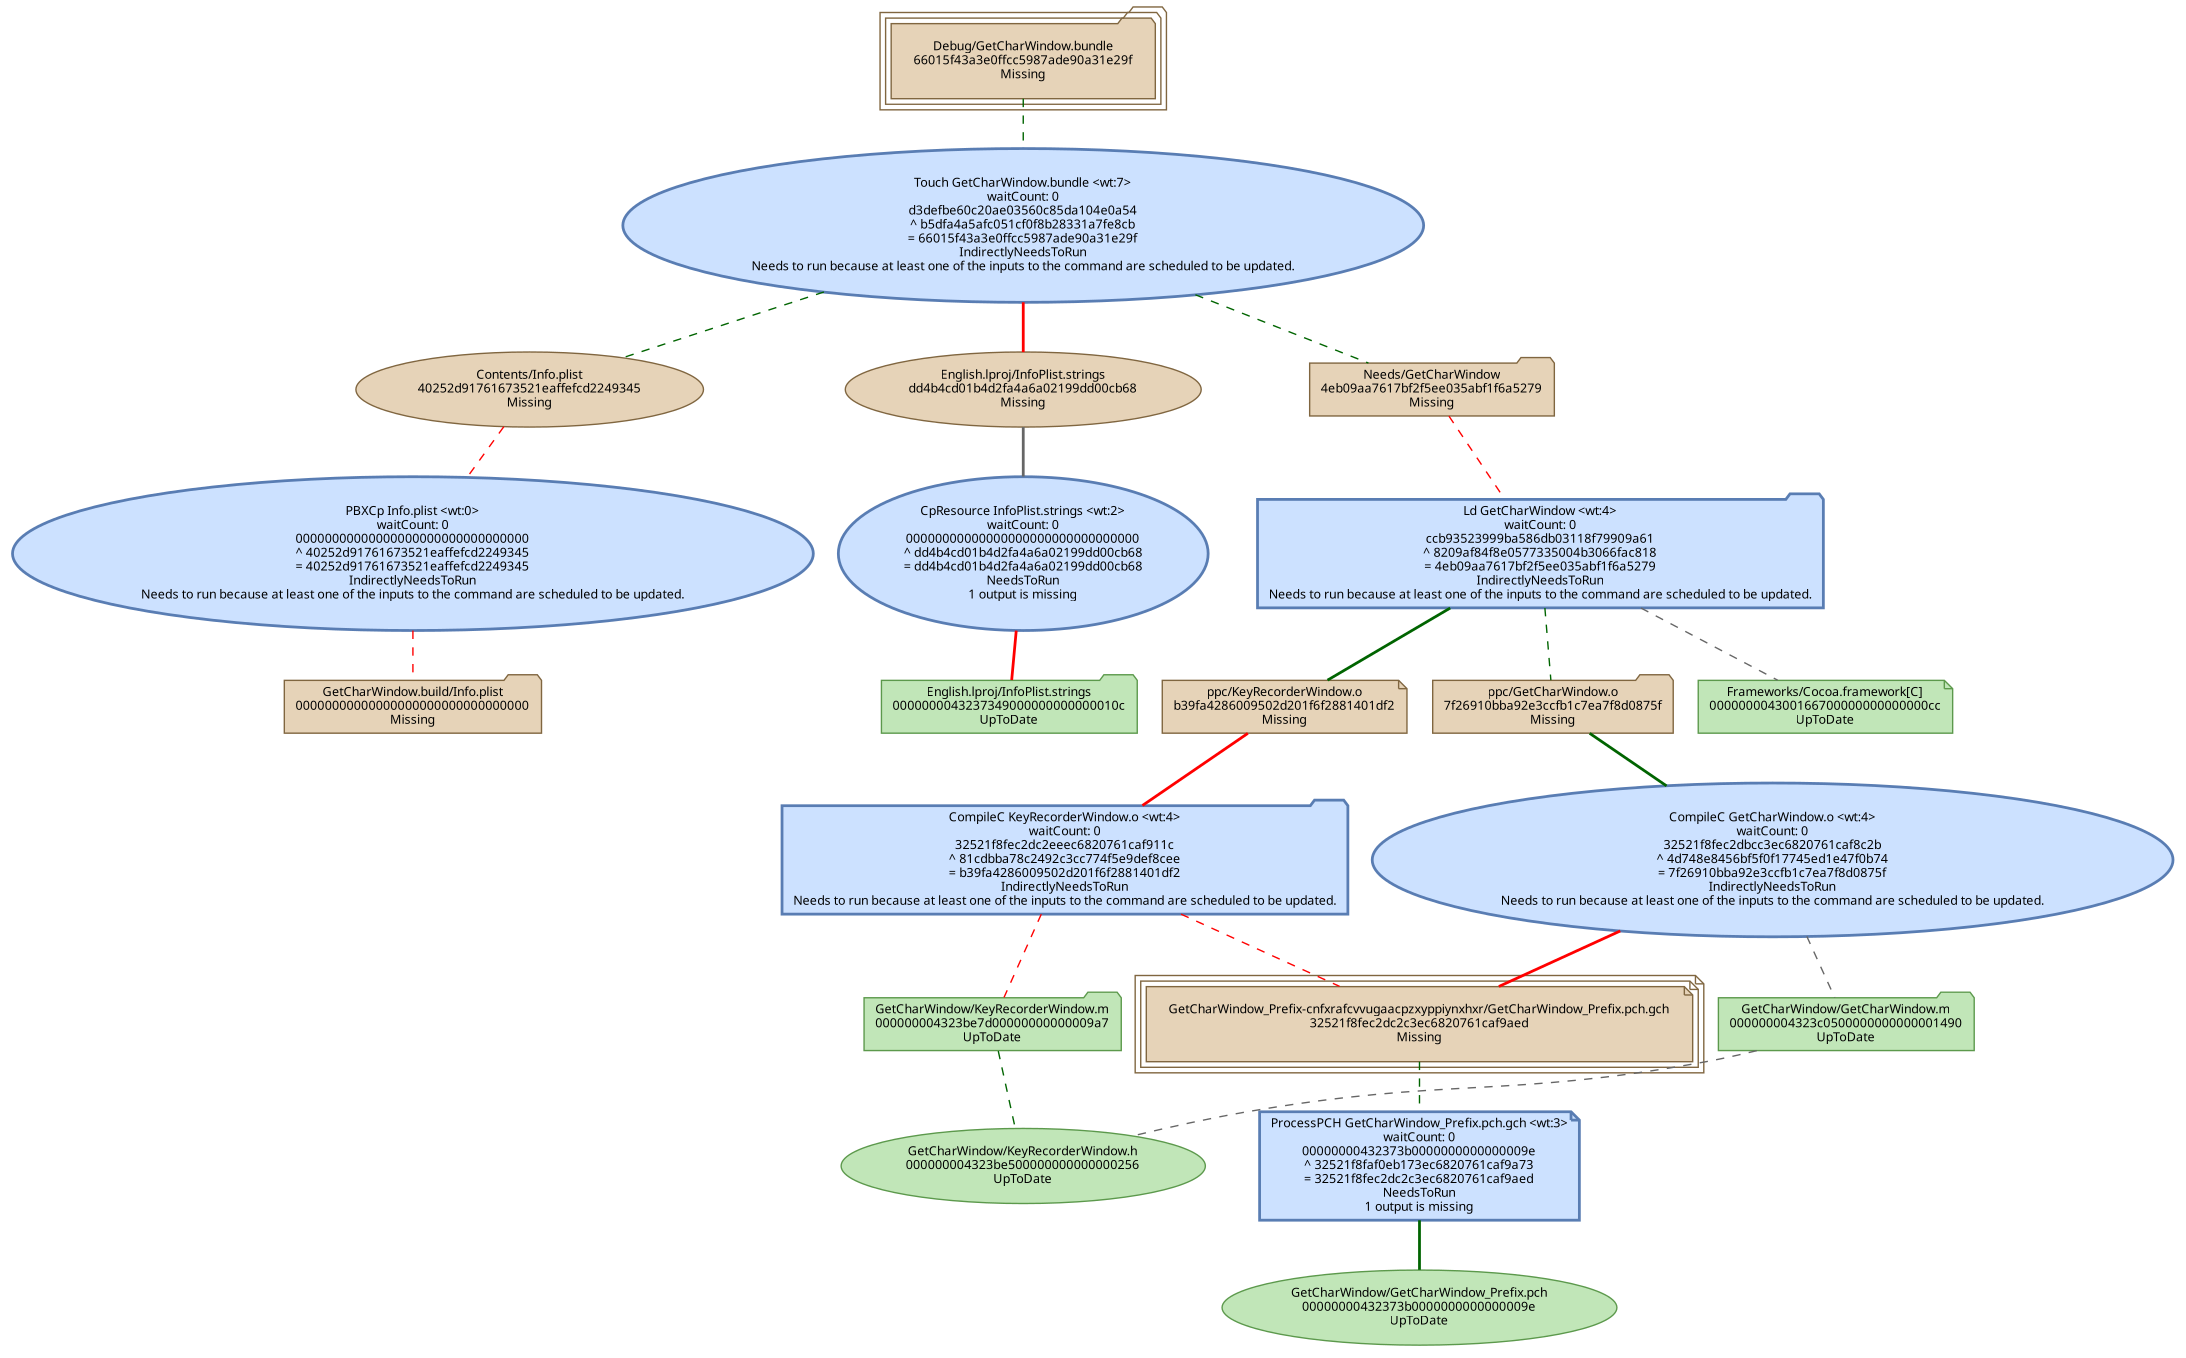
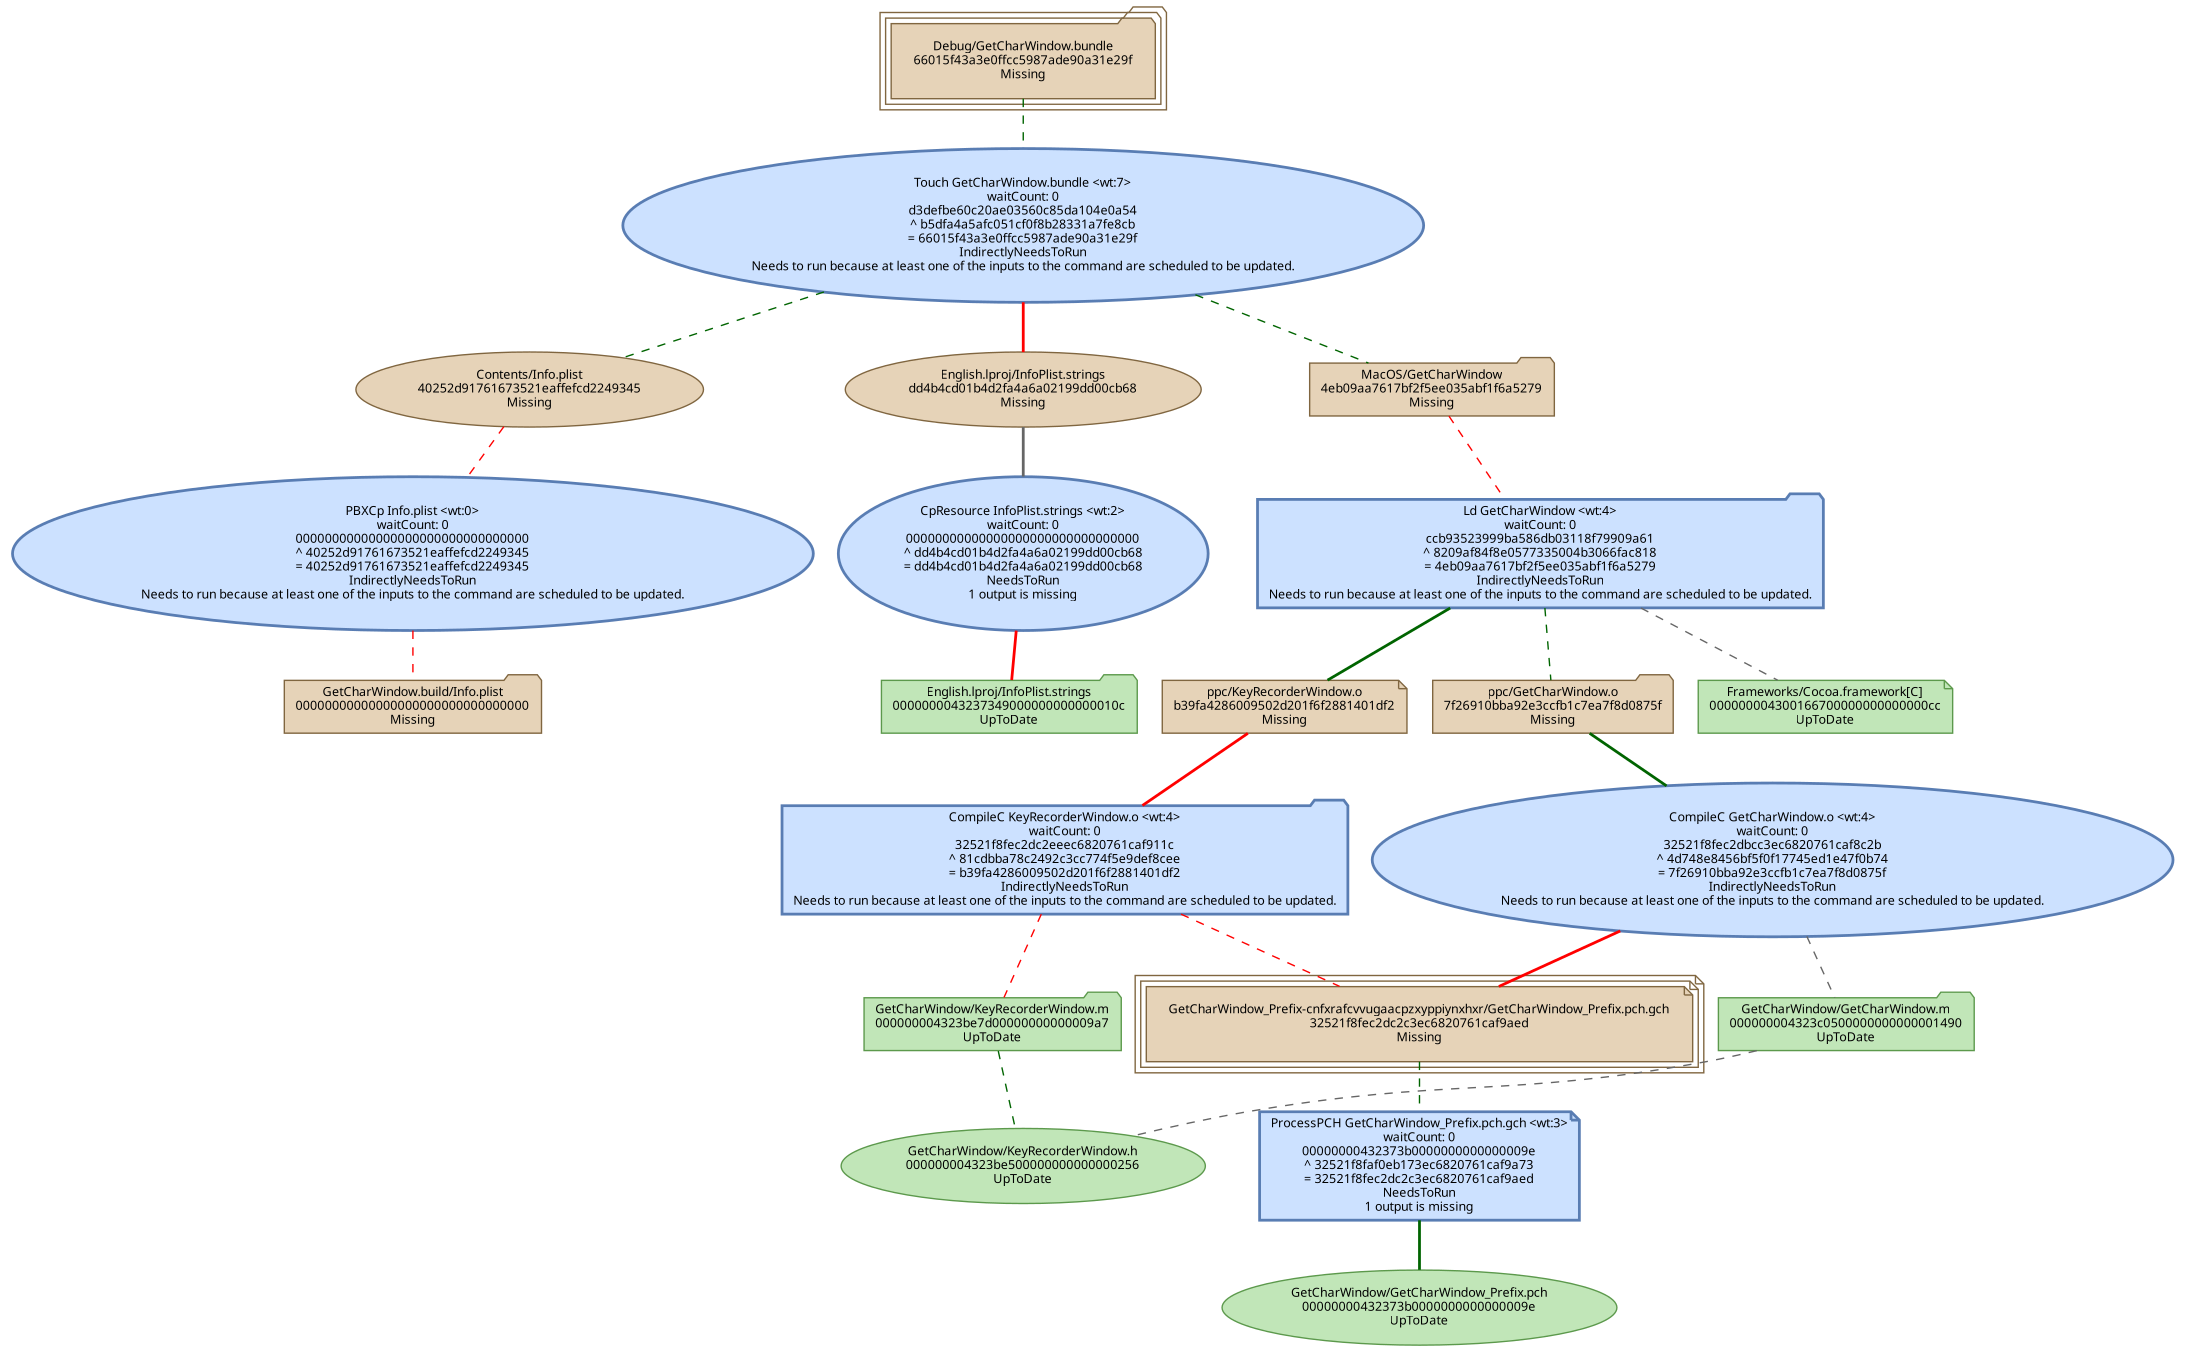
(1432, 390) -> (1432, 390)
